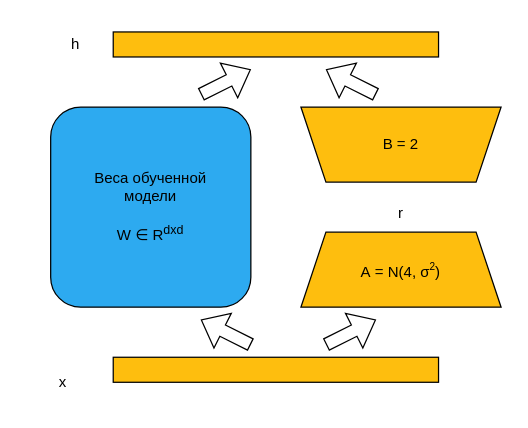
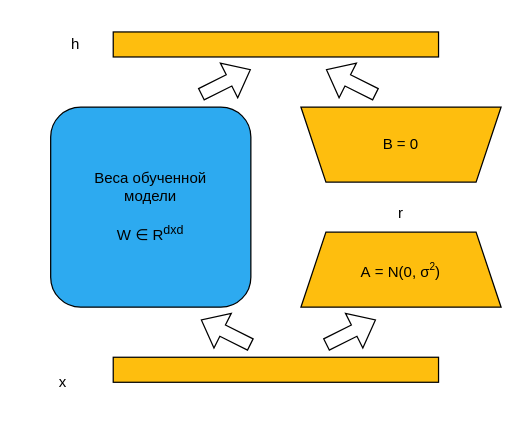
(401, 144) -> (401, 144)
(401, 269) -> (401, 269)
